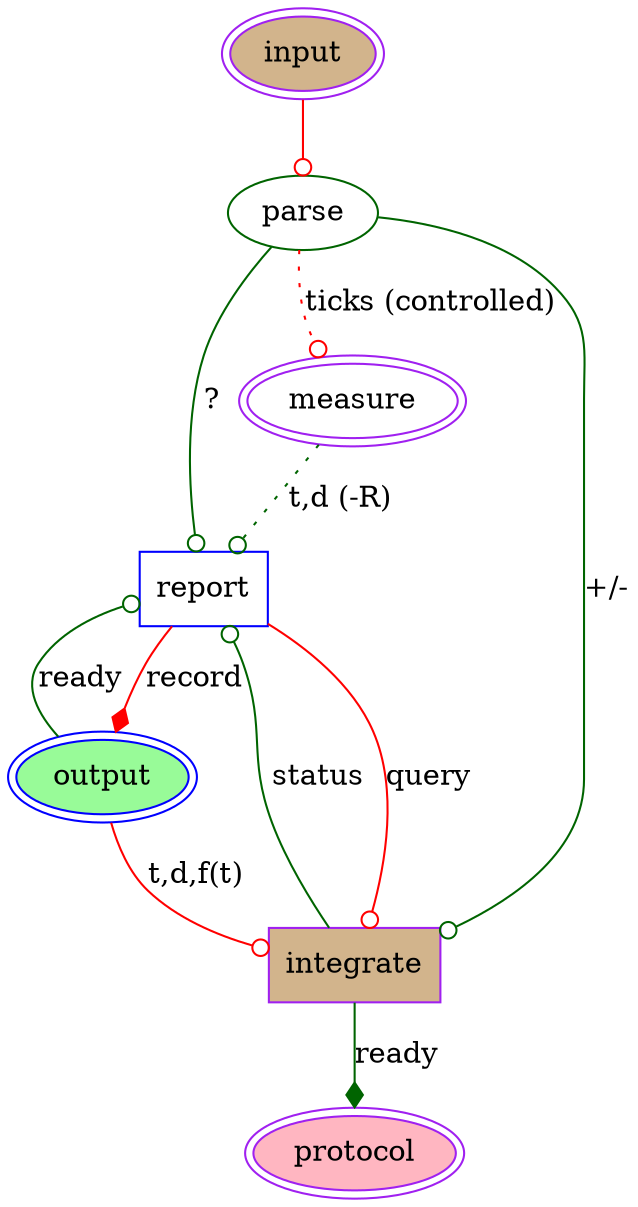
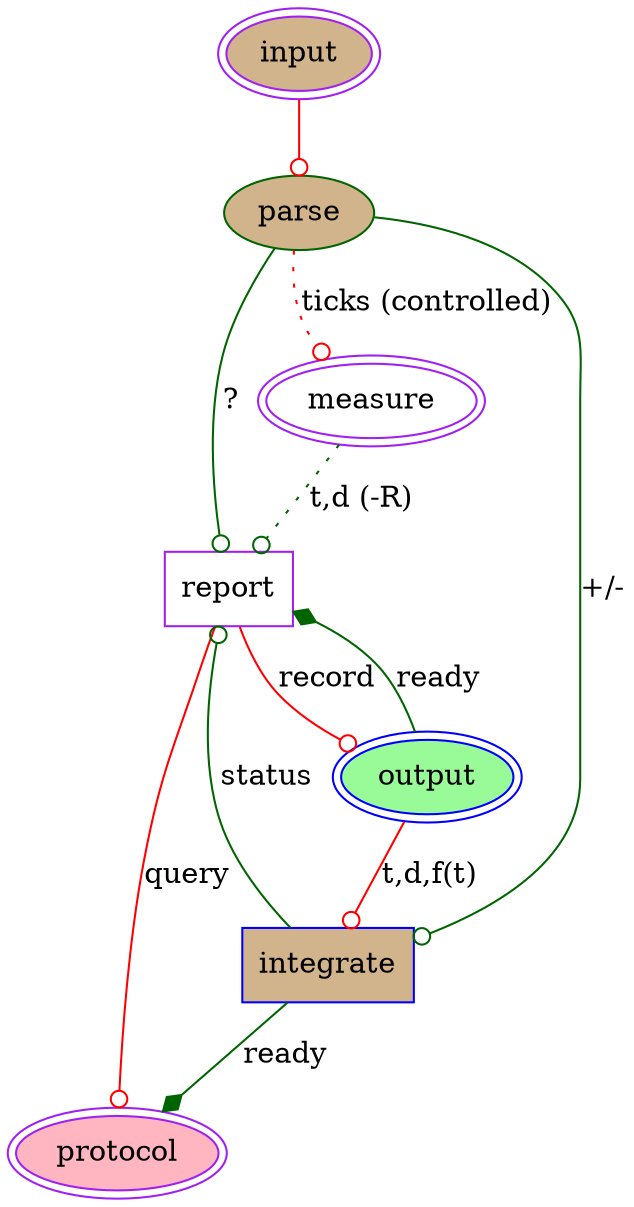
(303, 213) -> (299, 213)
(204, 589) -> (229, 589)
(45, 655) -> (378, 666)
(145, 665) -> (278, 694)
(378, 746) -> (145, 854)
(355, 965) -> (328, 965)
